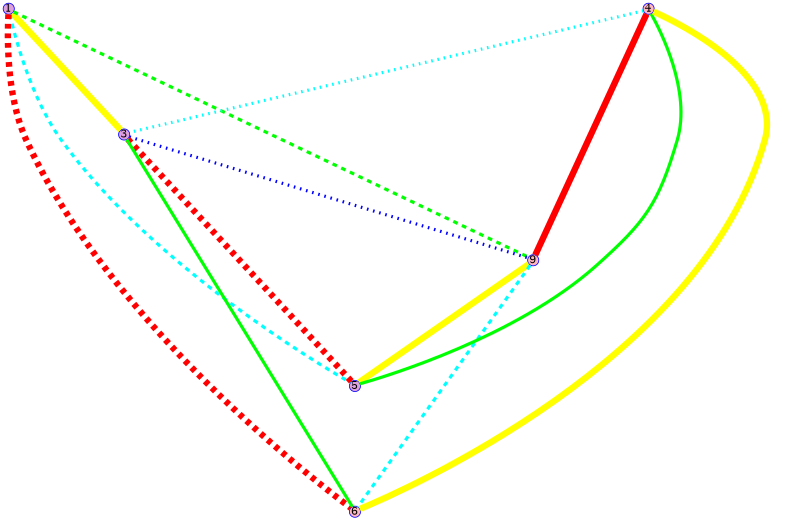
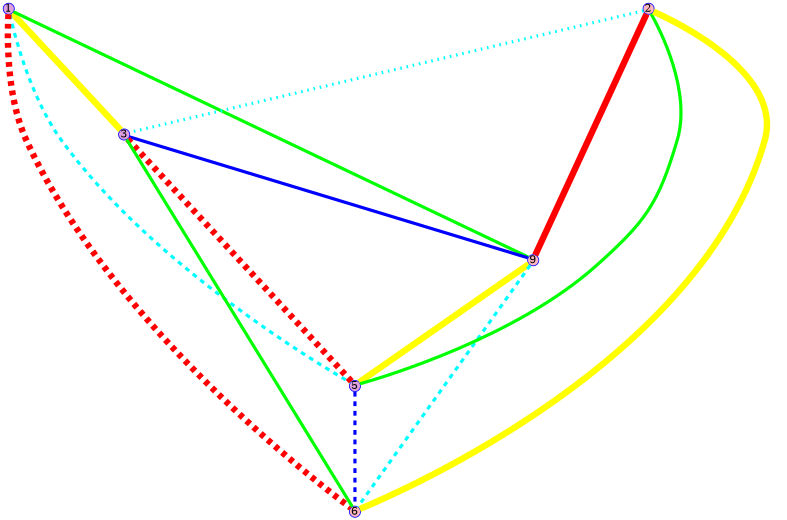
(649, 9) -> (649, 9)
(271, 134) -> (271, 134)
(329, 197) -> (329, 197)
none -> (355, 449)
